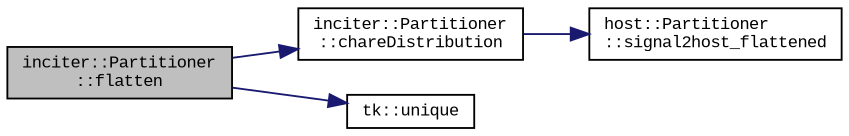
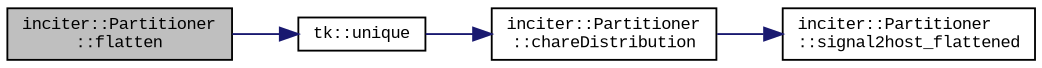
(715, 34) -> (909, 34)
(256, 55) -> (449, 34)
